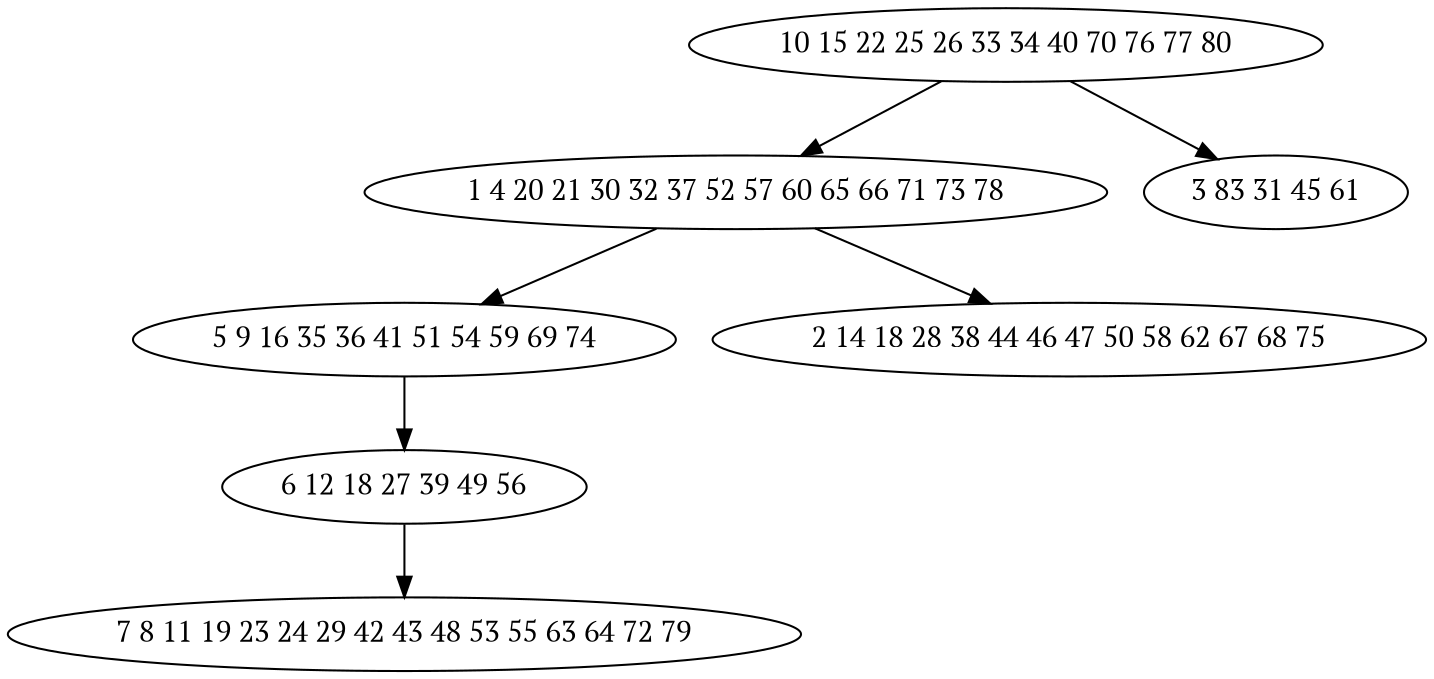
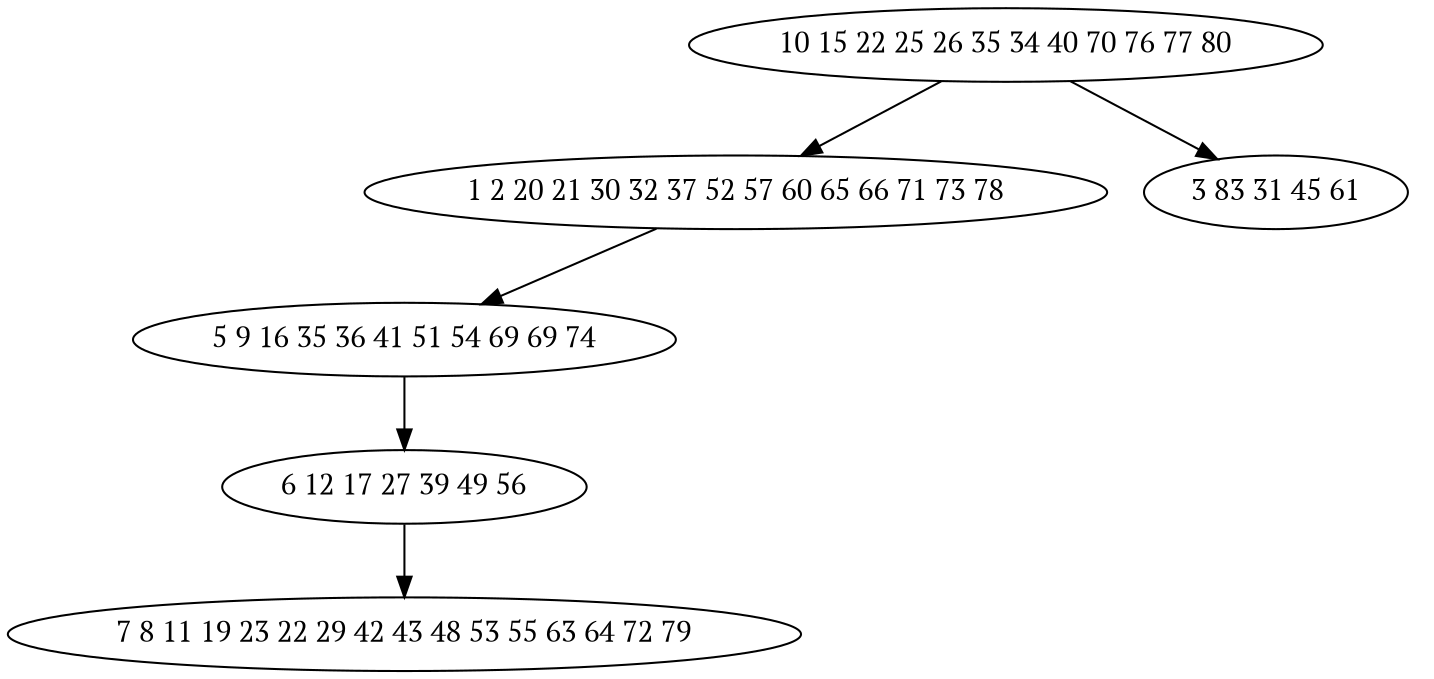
(1006, 45) -> (1006, 45)
(736, 192) -> (736, 192)
(404, 340) -> (404, 340)
(1069, 340) -> none
(404, 487) -> (404, 487)
(404, 634) -> (404, 634)
